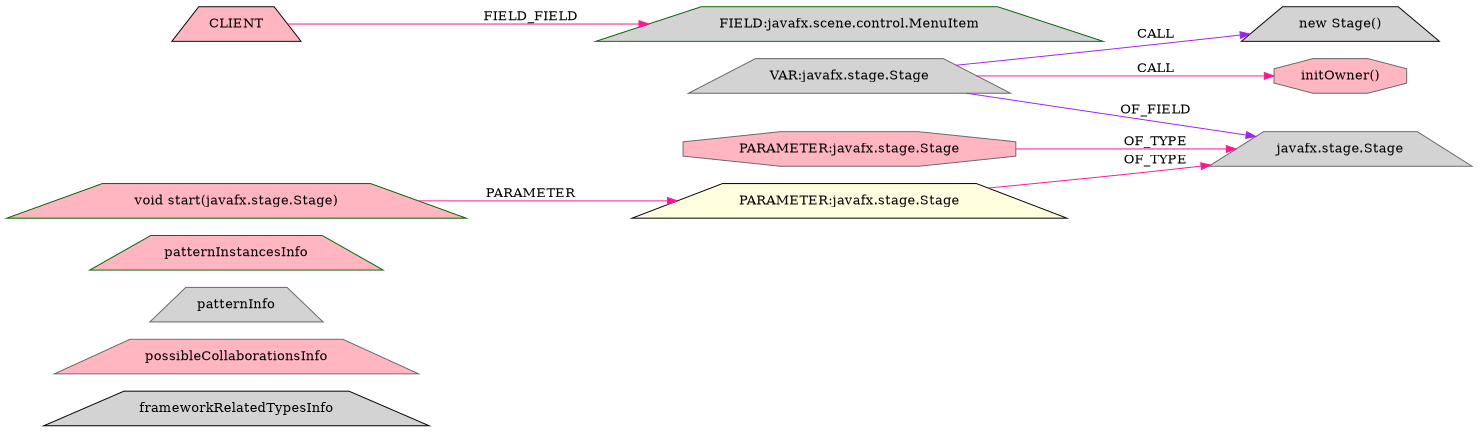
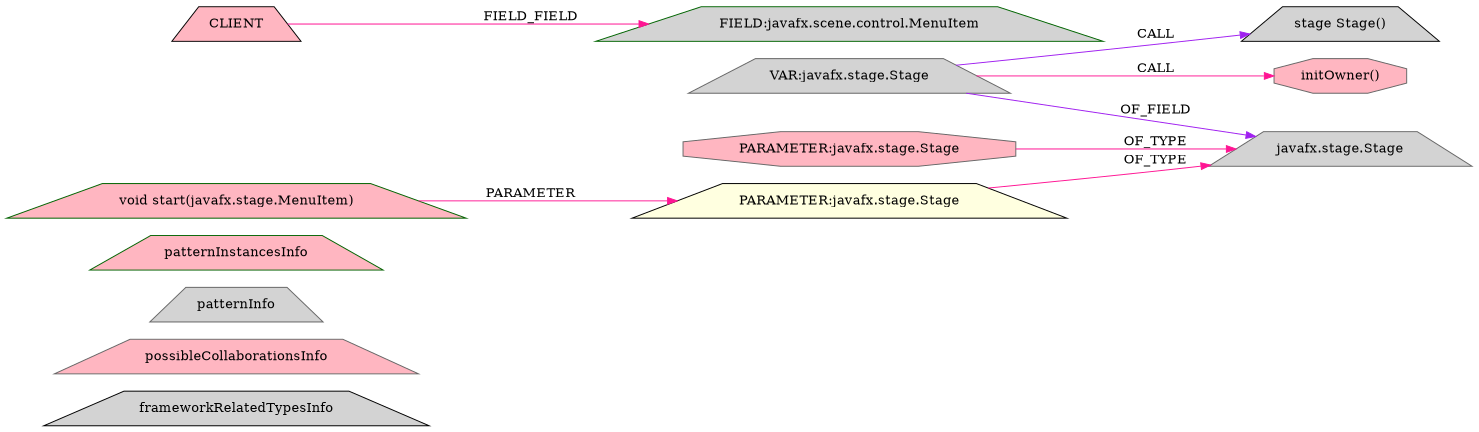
(1340, 24) -> (1340, 24)
(236, 201) -> (236, 201)
